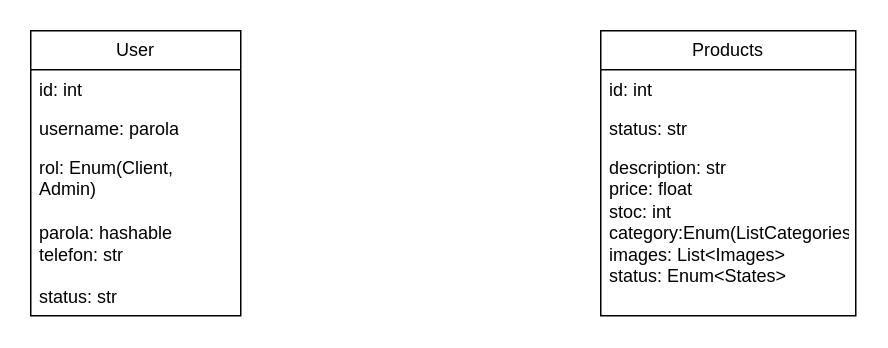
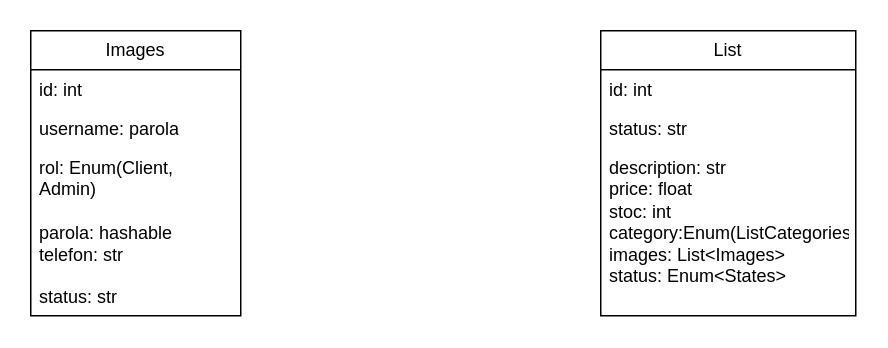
(136, 50) -> (136, 50)
(728, 50) -> (728, 50)
